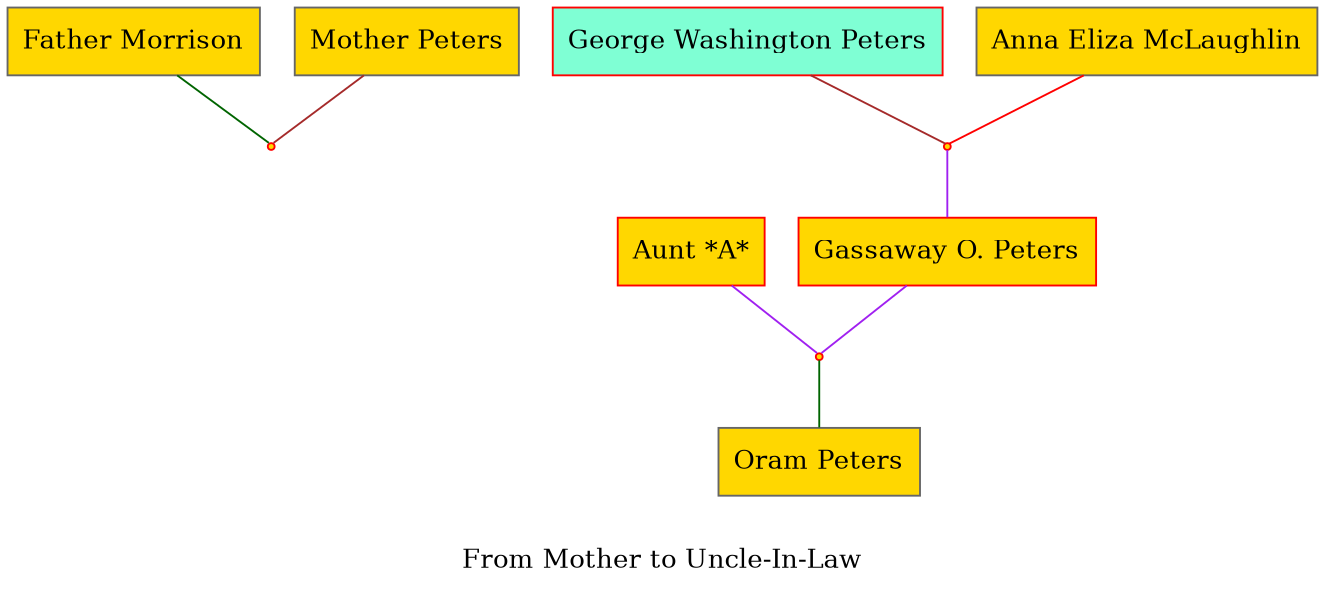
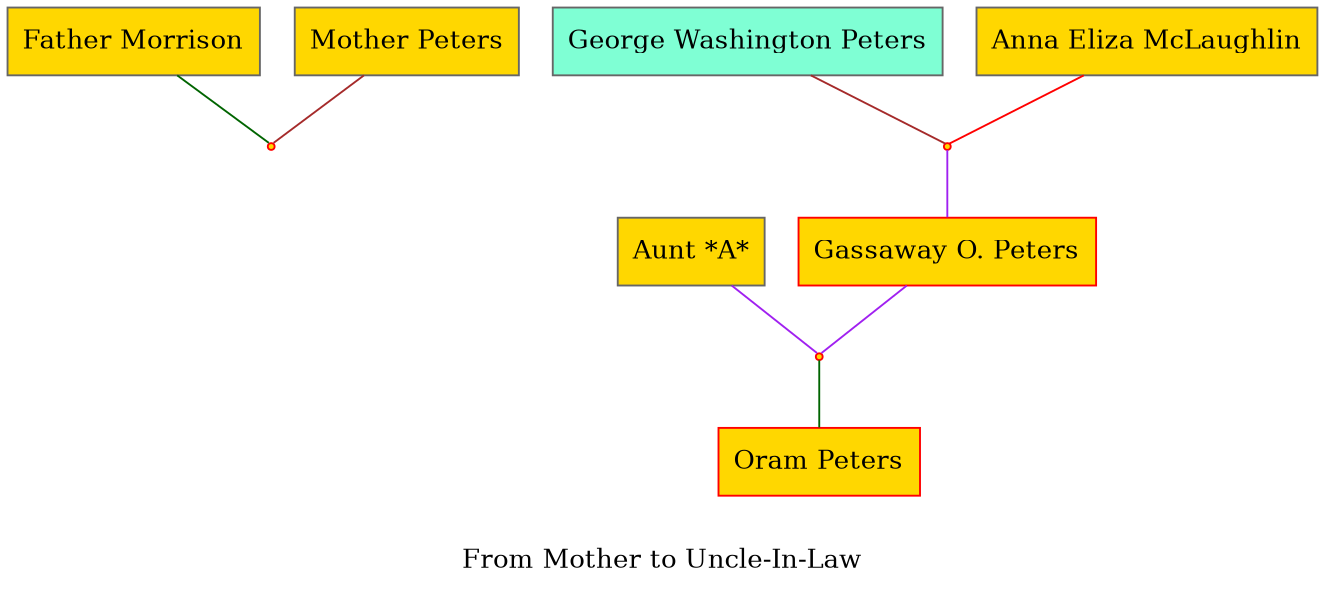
(748, 41) -> (748, 41)
(691, 252) -> (691, 252)
(819, 462) -> (819, 462)
